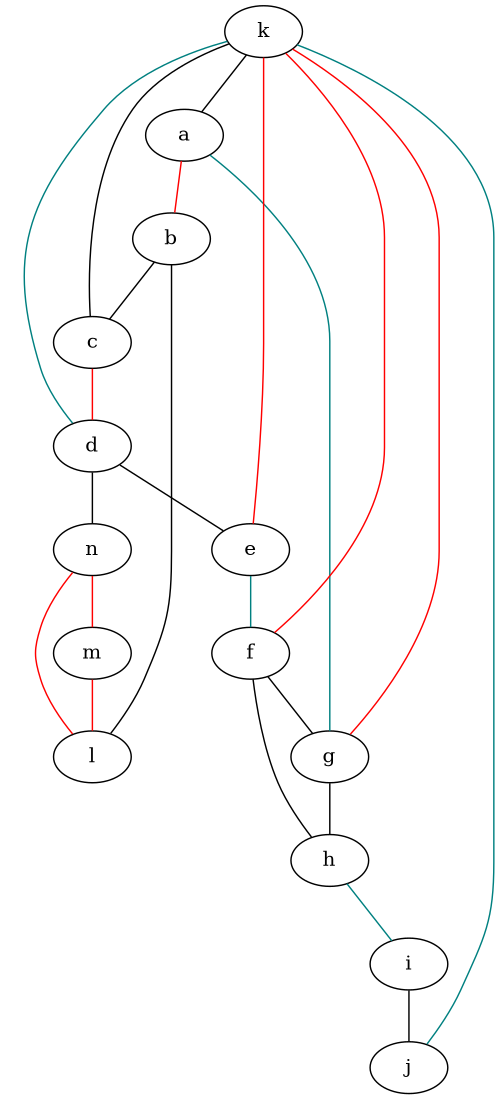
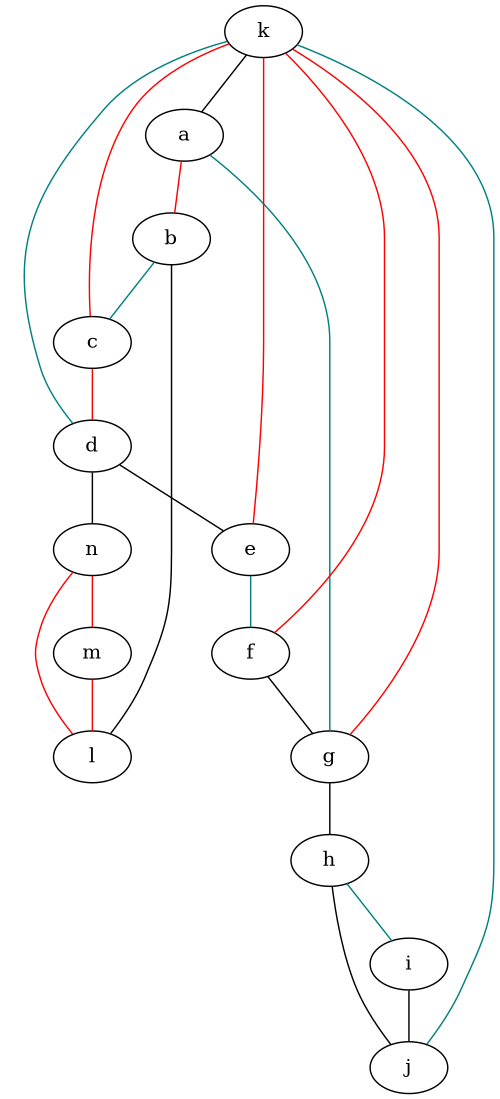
(111, 152) -> (111, 152)
(132, 291) -> (132, 291)
(271, 763) -> (350, 970)
